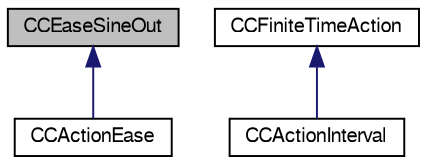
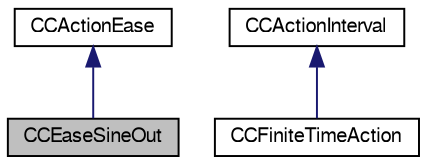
(93, 93) -> (93, 93)
(317, 93) -> (317, 93)
